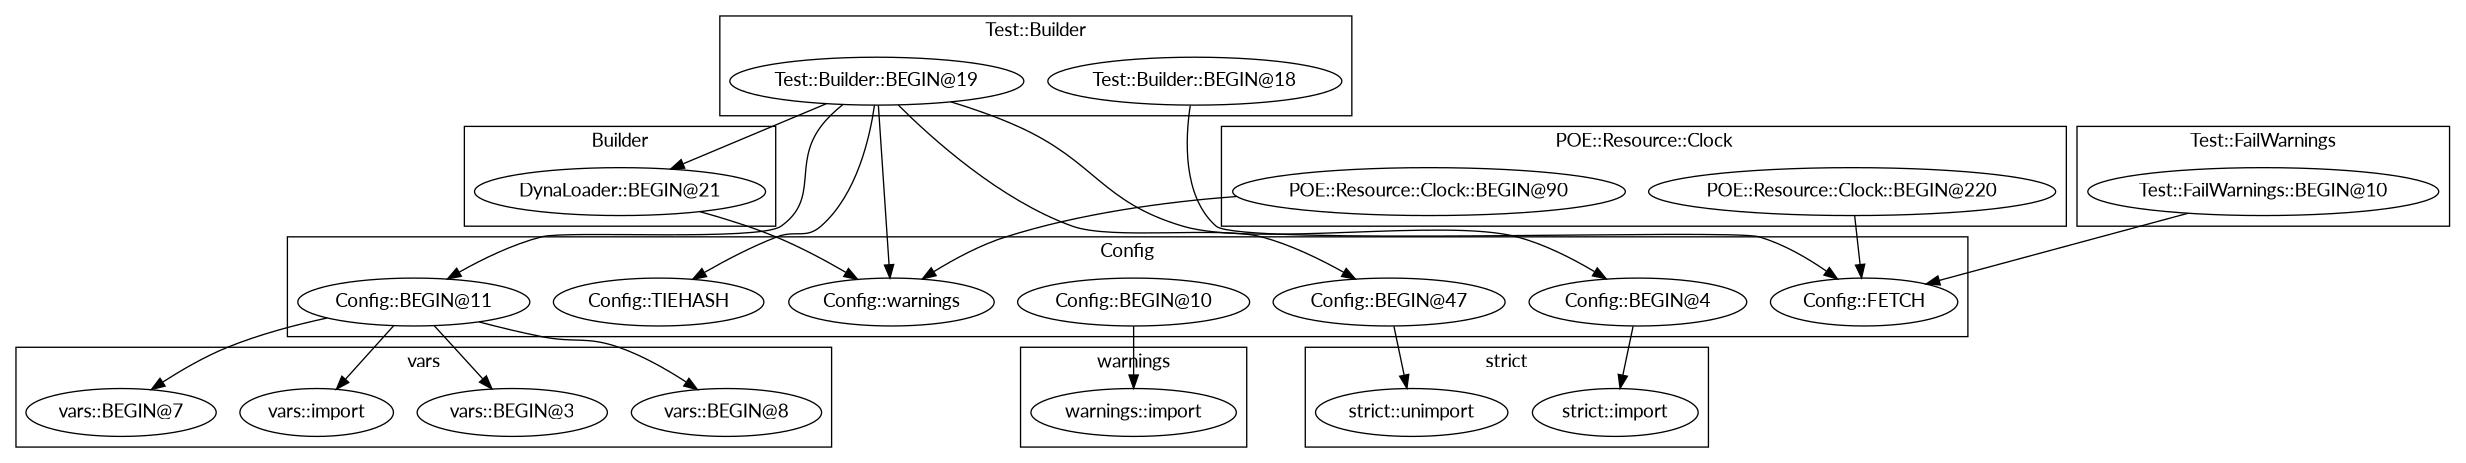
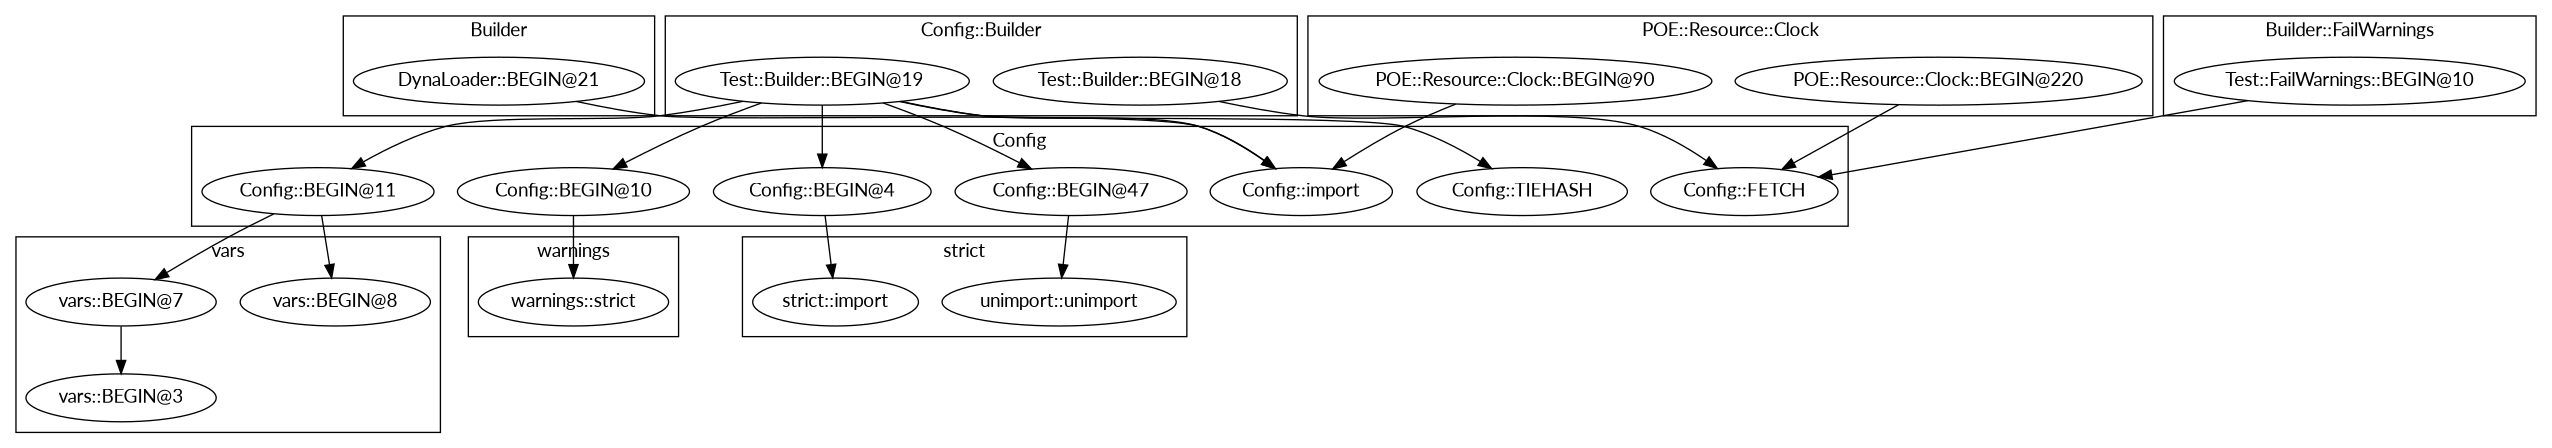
(1036, 31) -> (981, 31)
(751, 135) -> (682, 135)
(2263, 142) -> (2350, 31)
(891, 302) -> (1301, 192)
(462, 356) -> (121, 343)
(317, 412) -> none
(1134, 412) -> (573, 302)
(1412, 412) -> (1059, 302)
